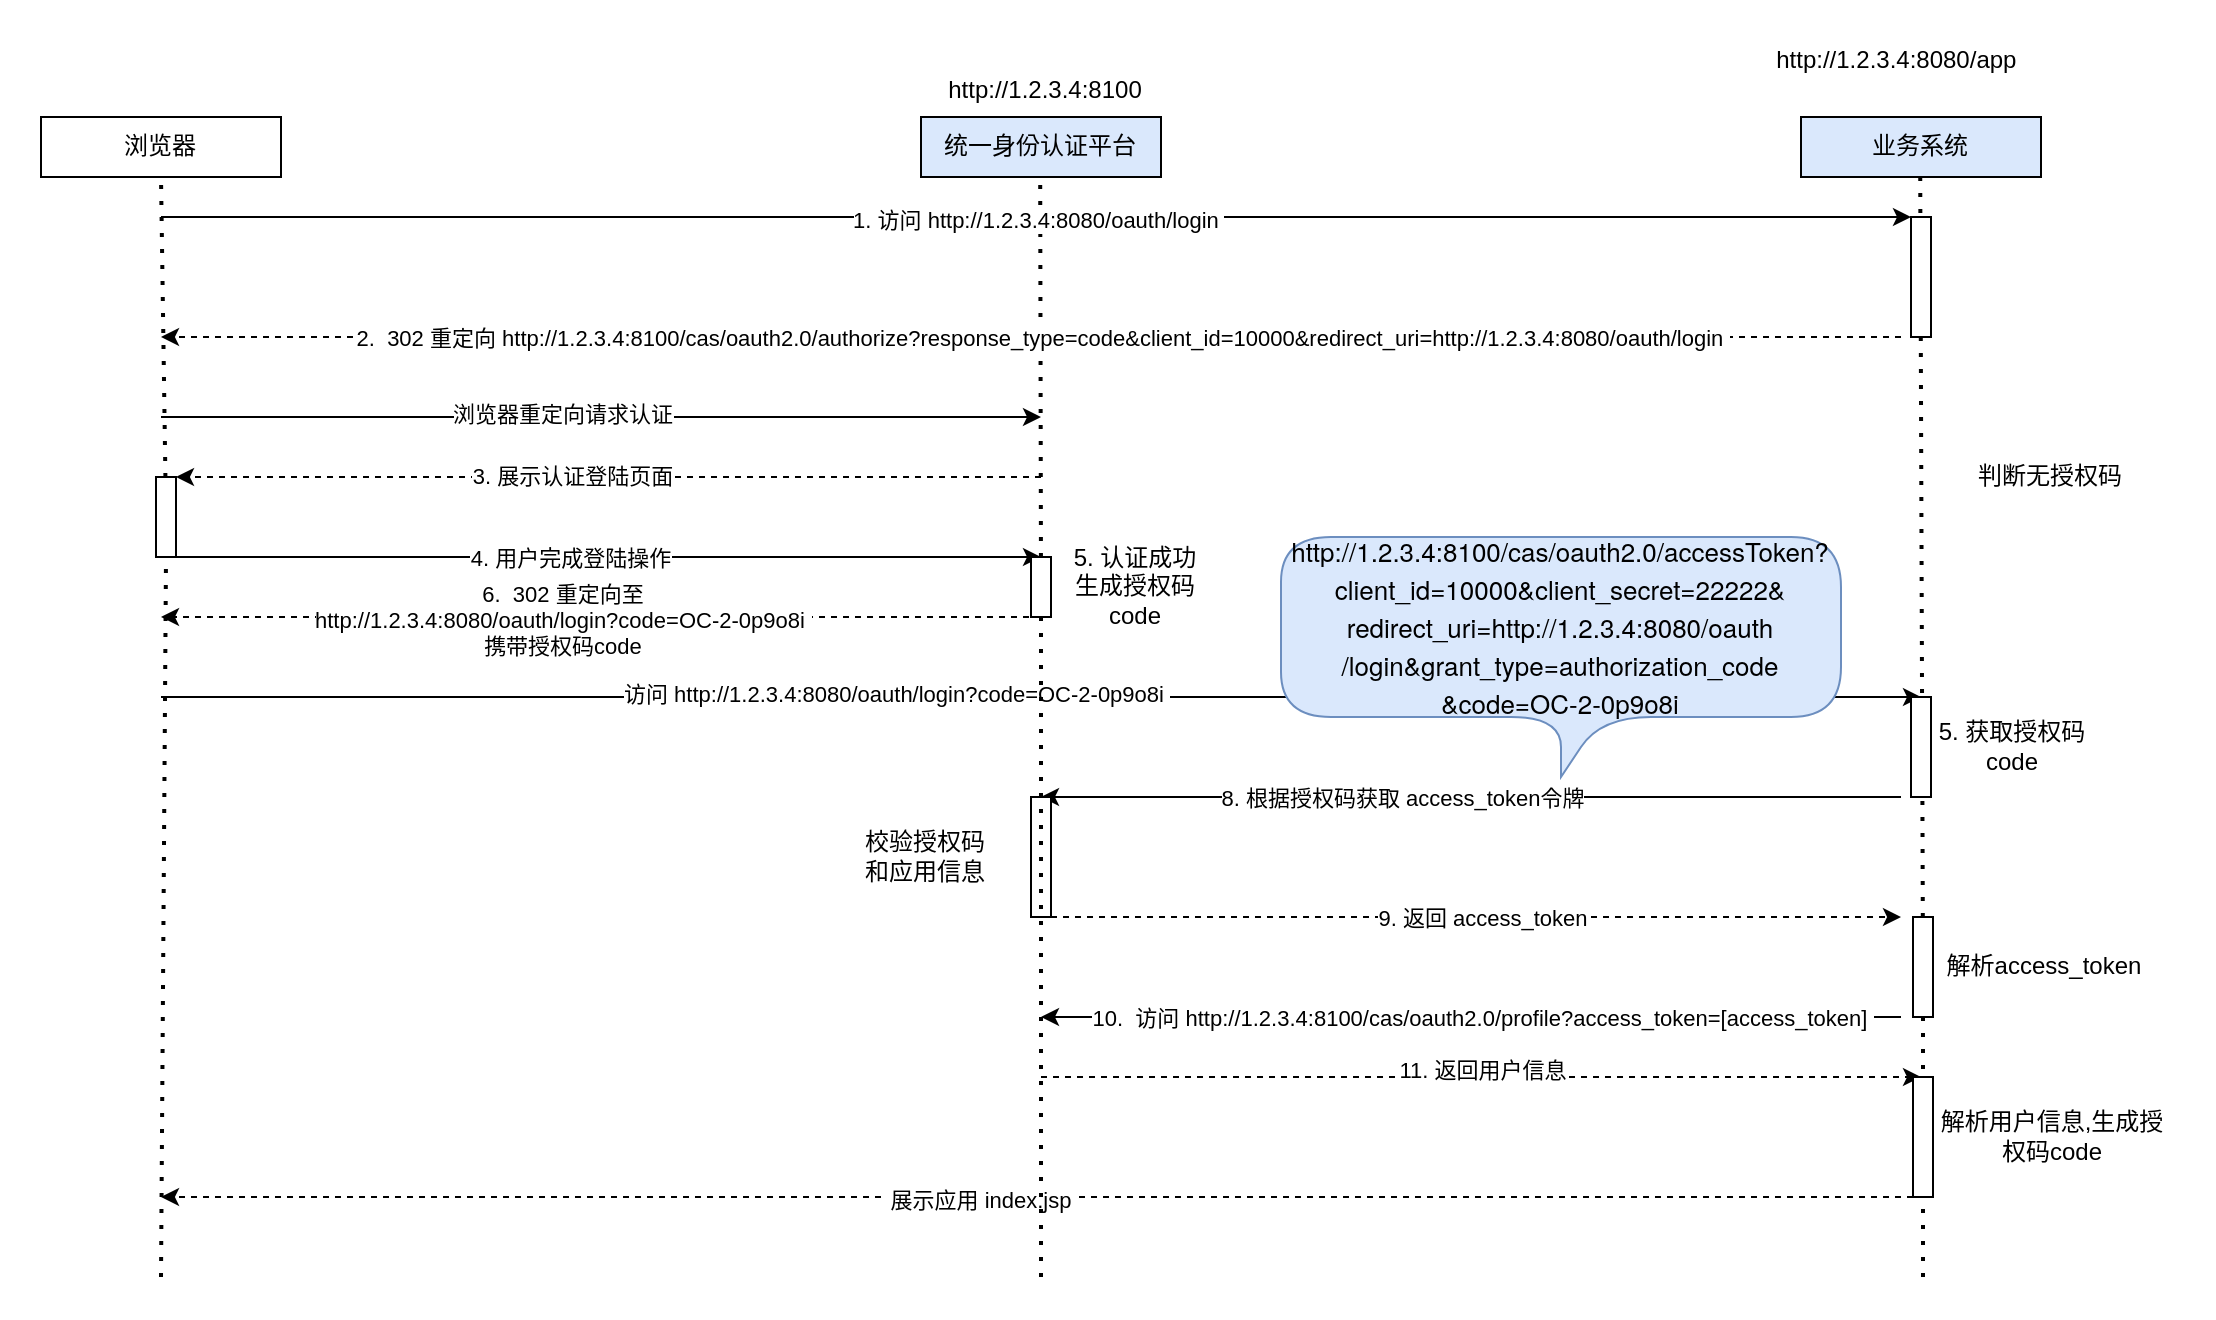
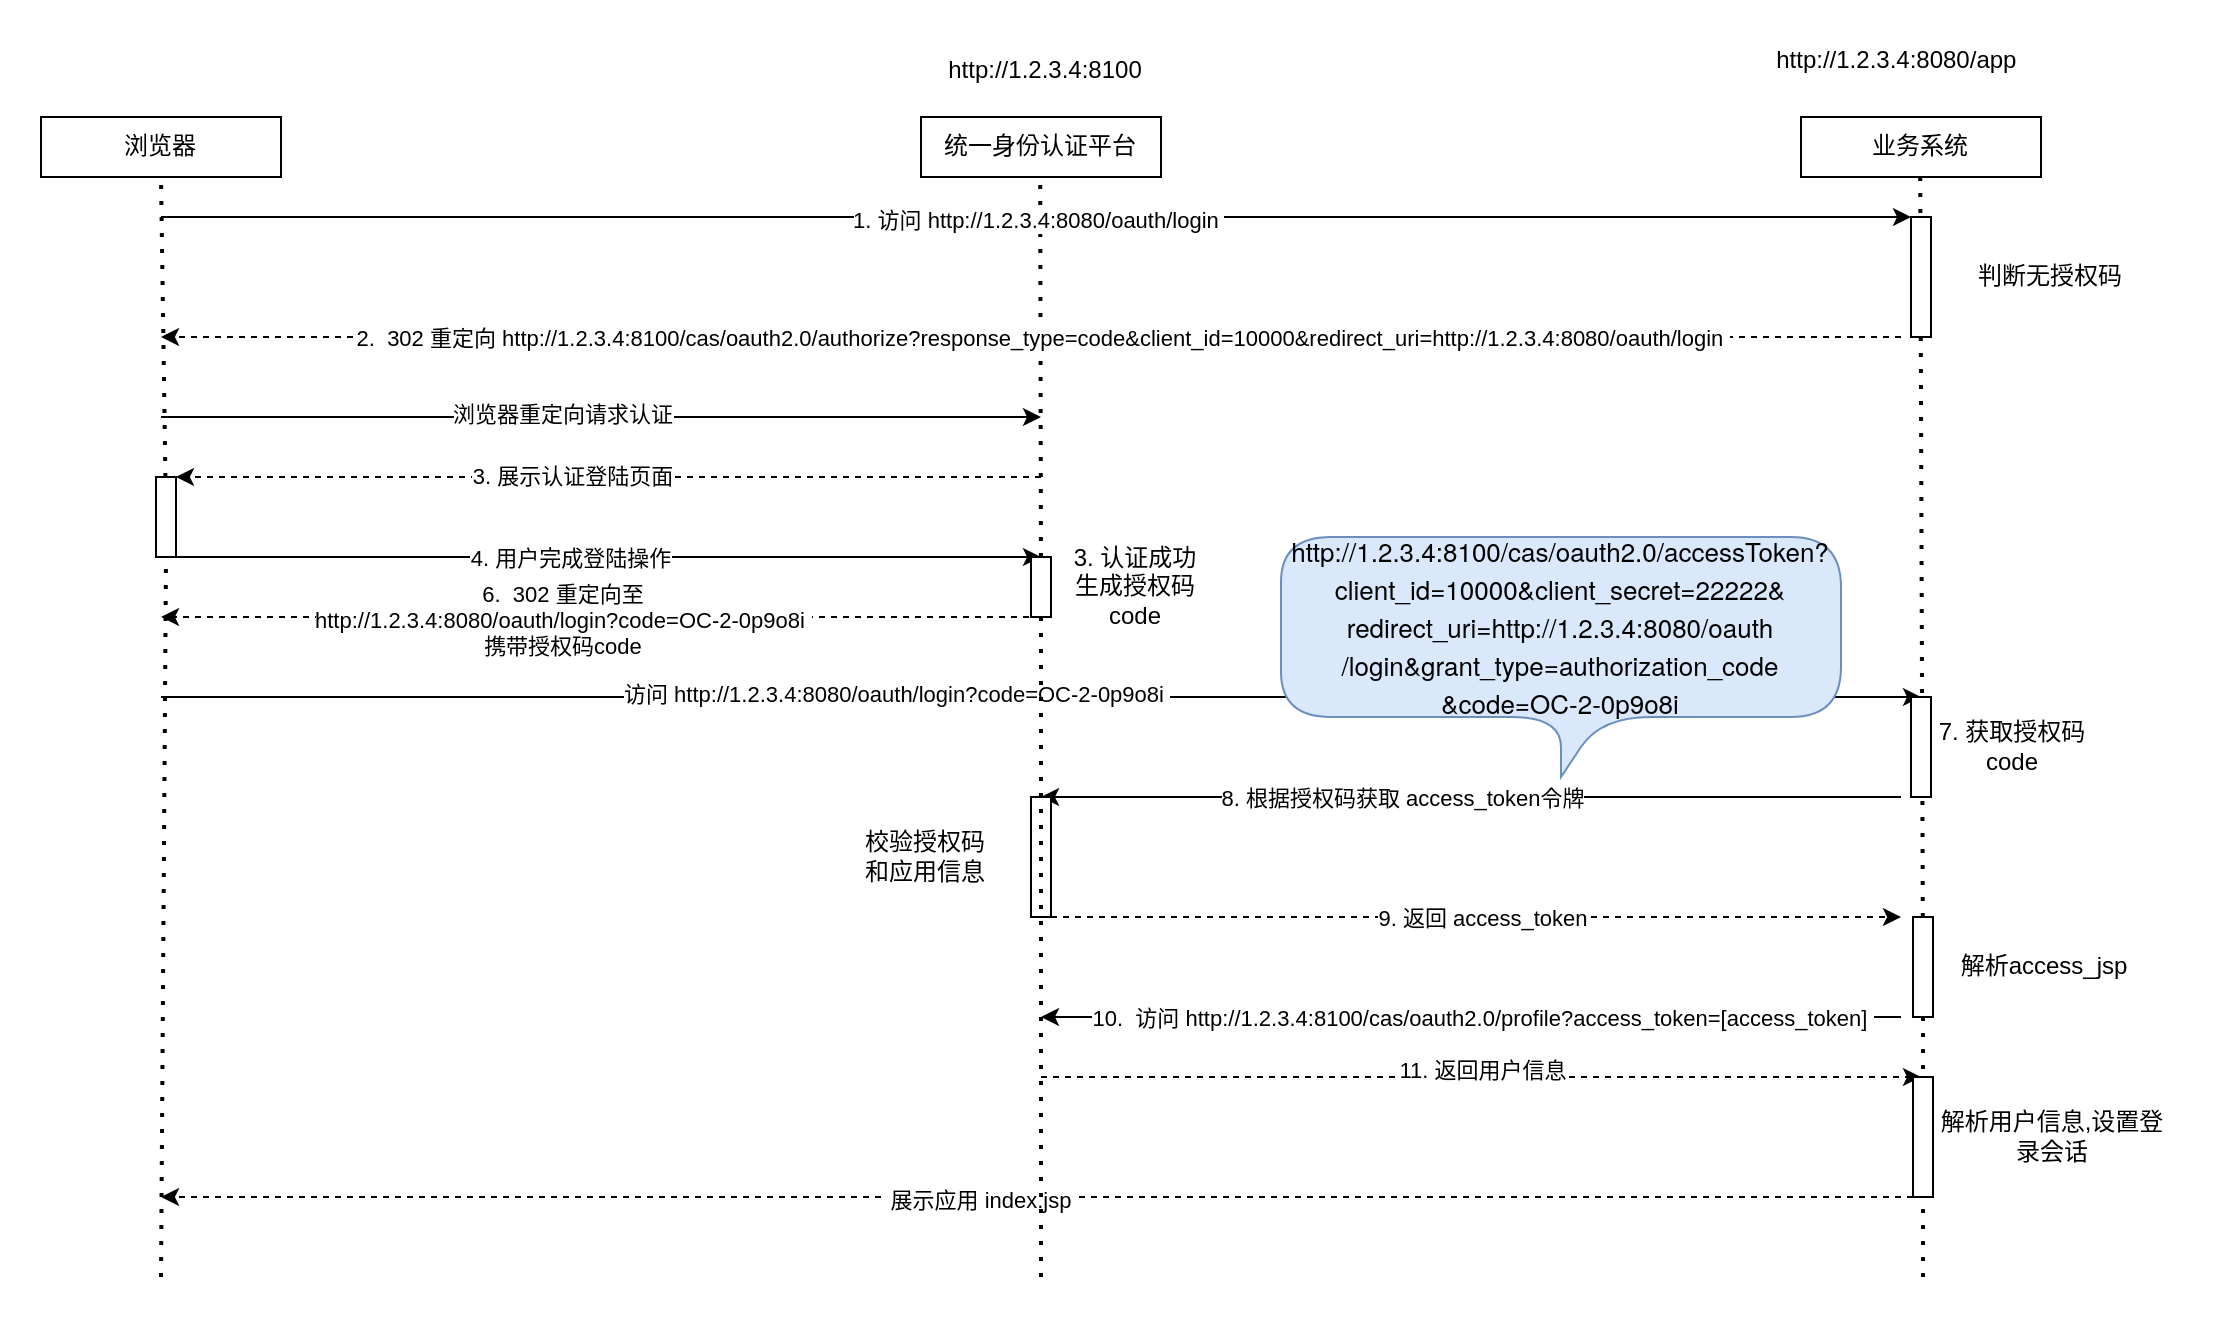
(1046, 91) -> (1046, 71)
(1041, 147) -> (1041, 147)
(1921, 147) -> (1921, 147)
(2051, 477) -> (2051, 277)
(1136, 587) -> (1136, 587)
(2013, 747) -> (2013, 747)
(2045, 967) -> (2045, 967)
(2053, 1137) -> (2053, 1137)
